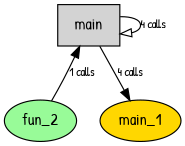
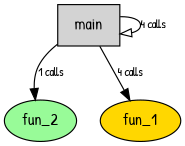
(64, 79) -> (40, 63)
(141, 121) -> (141, 121)
